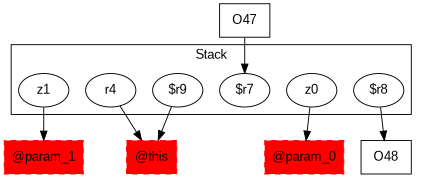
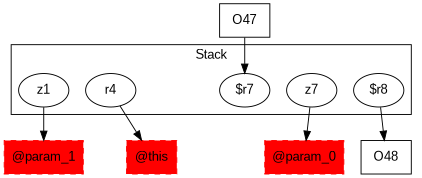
(178, 90) -> none
(312, 90) -> (312, 90)
